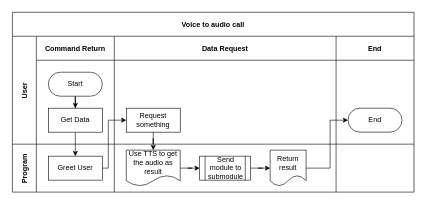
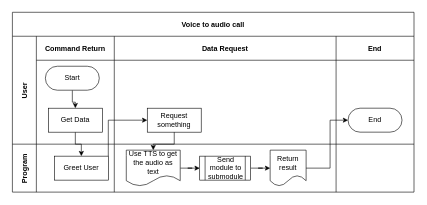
(75, 84) -> (72, 78)
(153, 120) -> (174, 120)
(153, 163) -> (153, 163)
(75, 168) -> (81, 168)
